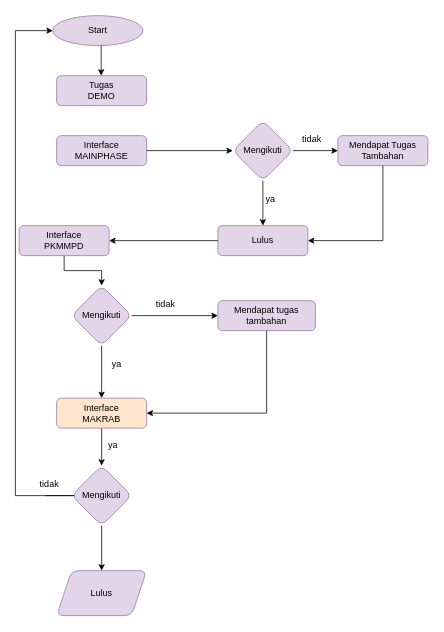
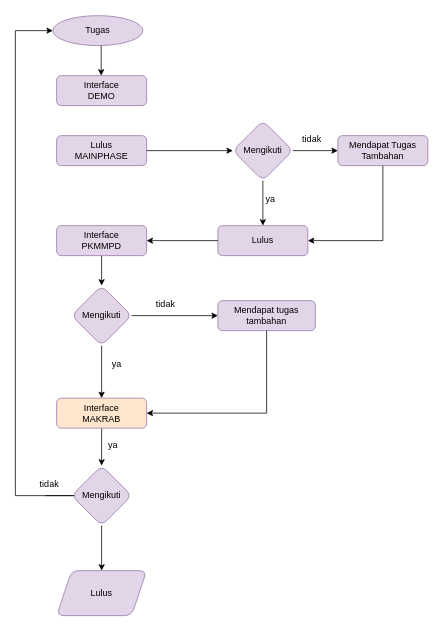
(98, 30) -> (98, 30)
(102, 90) -> (102, 90)
(102, 150) -> (102, 150)
(64, 240) -> (102, 240)
